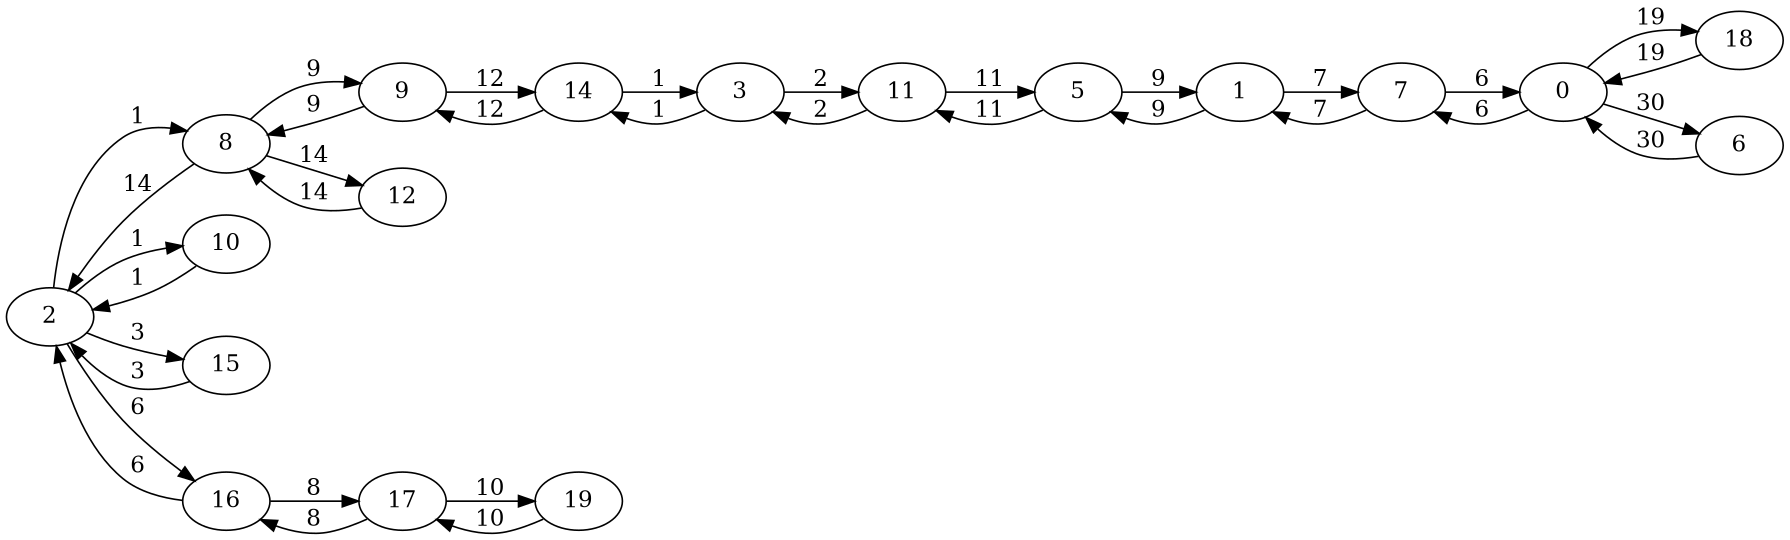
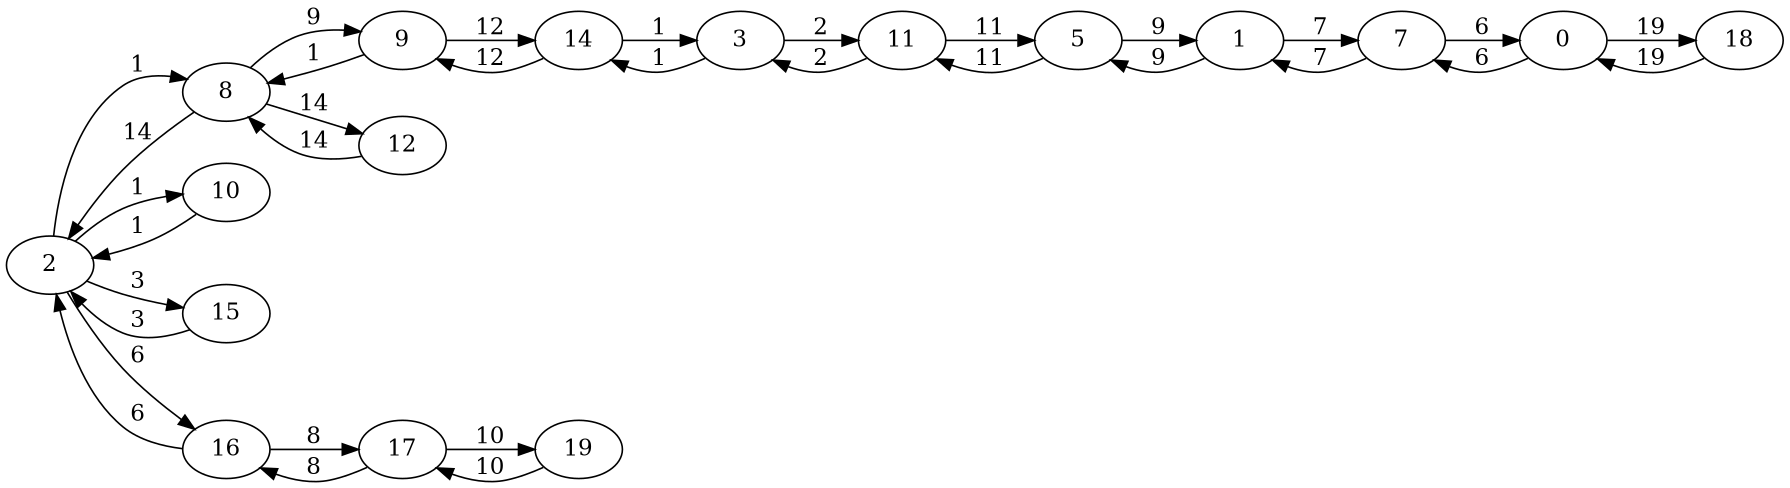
(314, 106) -> (314, 54)
(1740, 146) -> none
